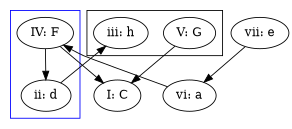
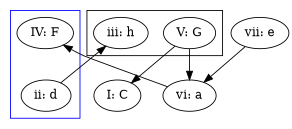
(75, 59) -> none
(46, 60) -> none
none -> (190, 61)
